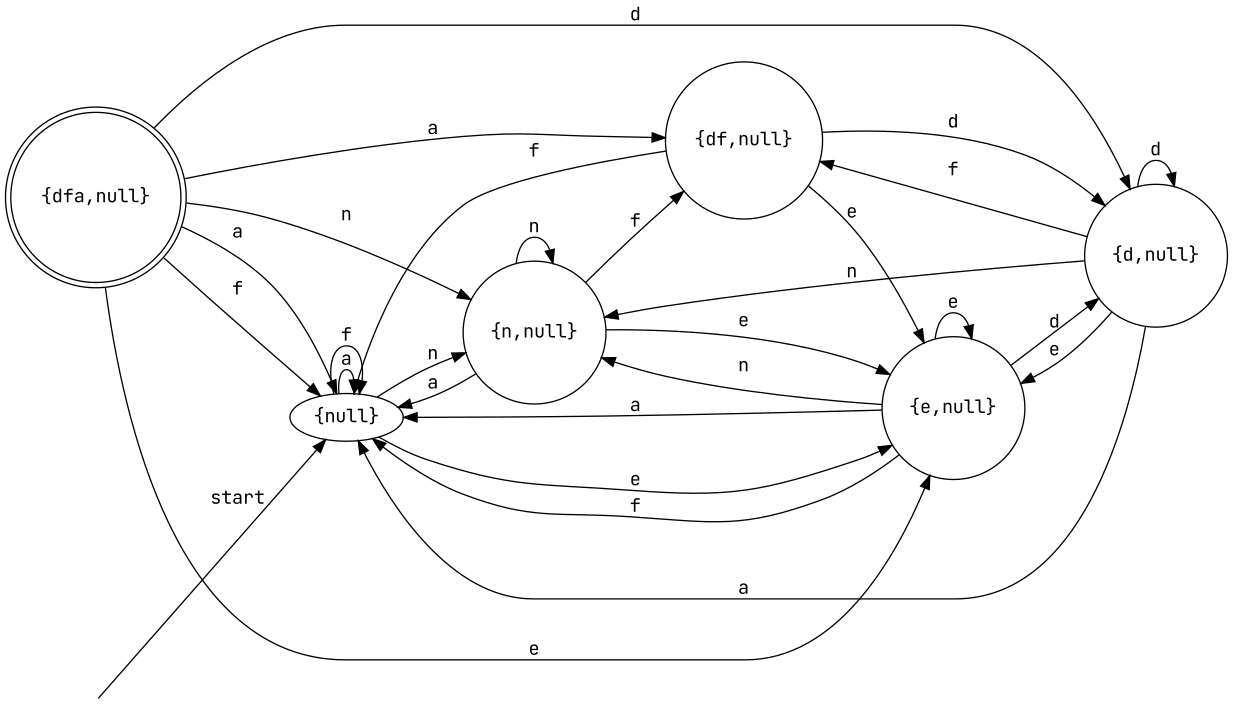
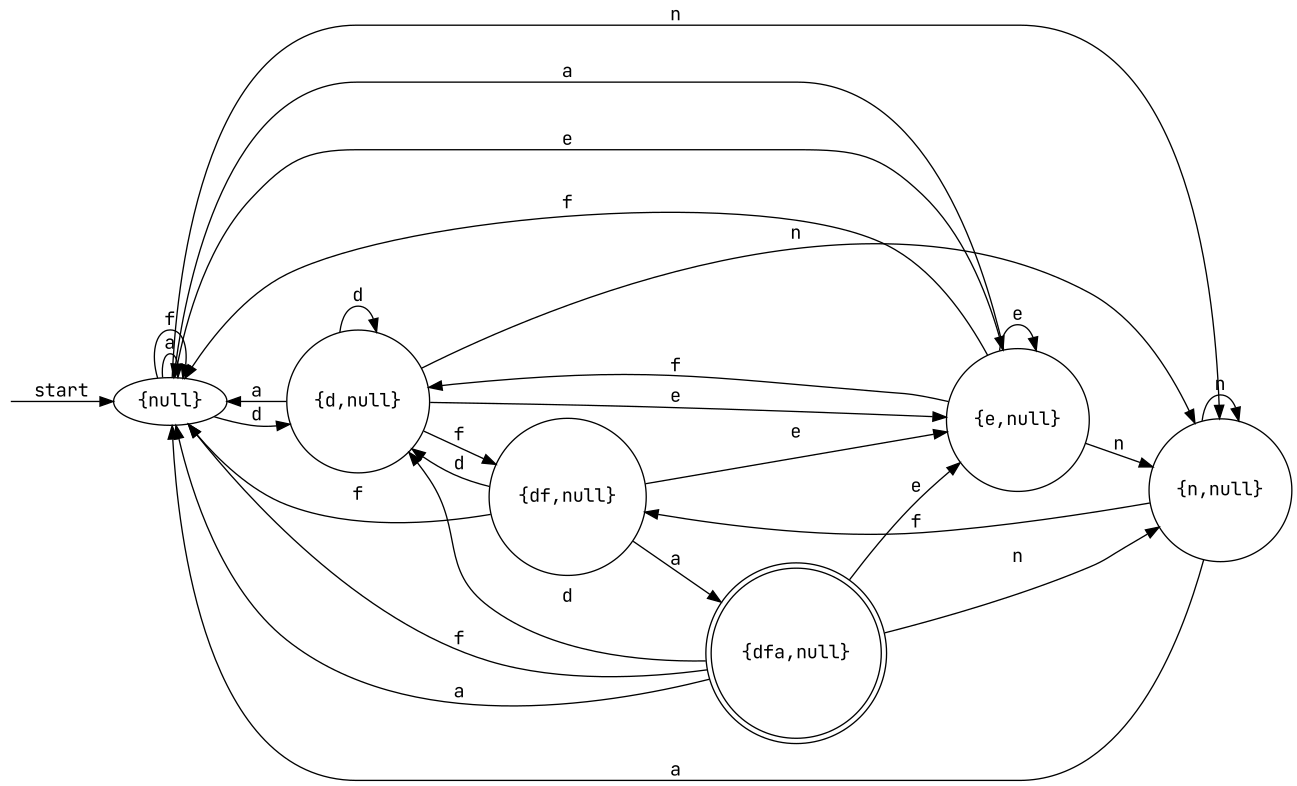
(417, 141) -> (672, 568)
(1055, 323) -> (676, 366)
(744, 337) -> none
none -> (245, 424)
